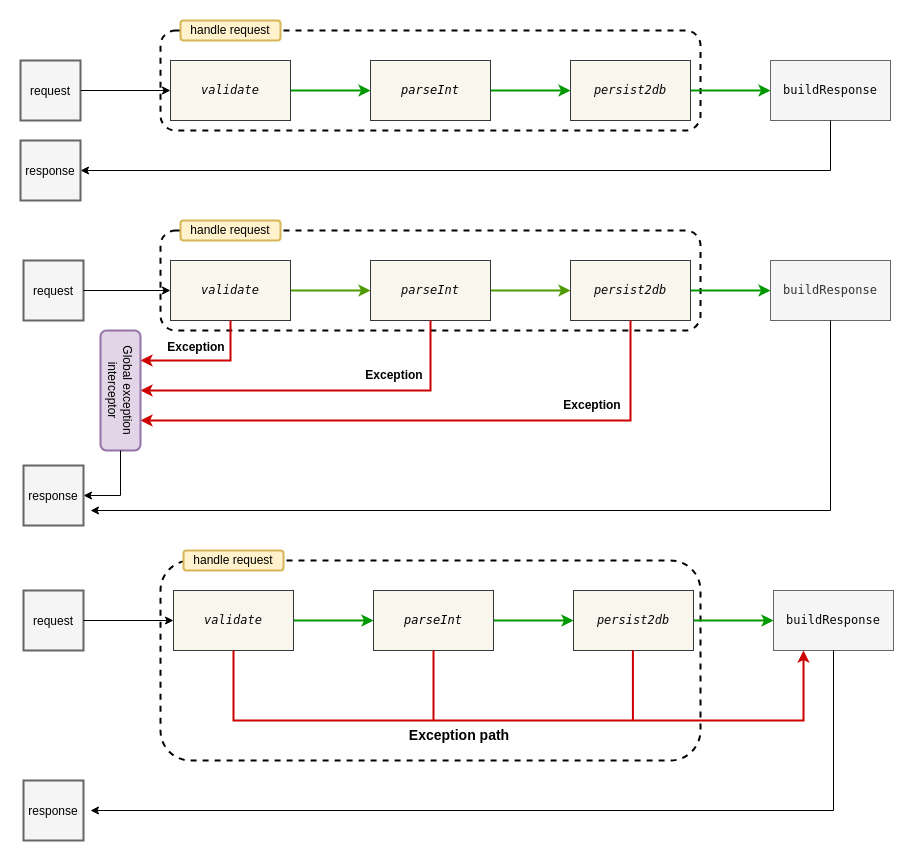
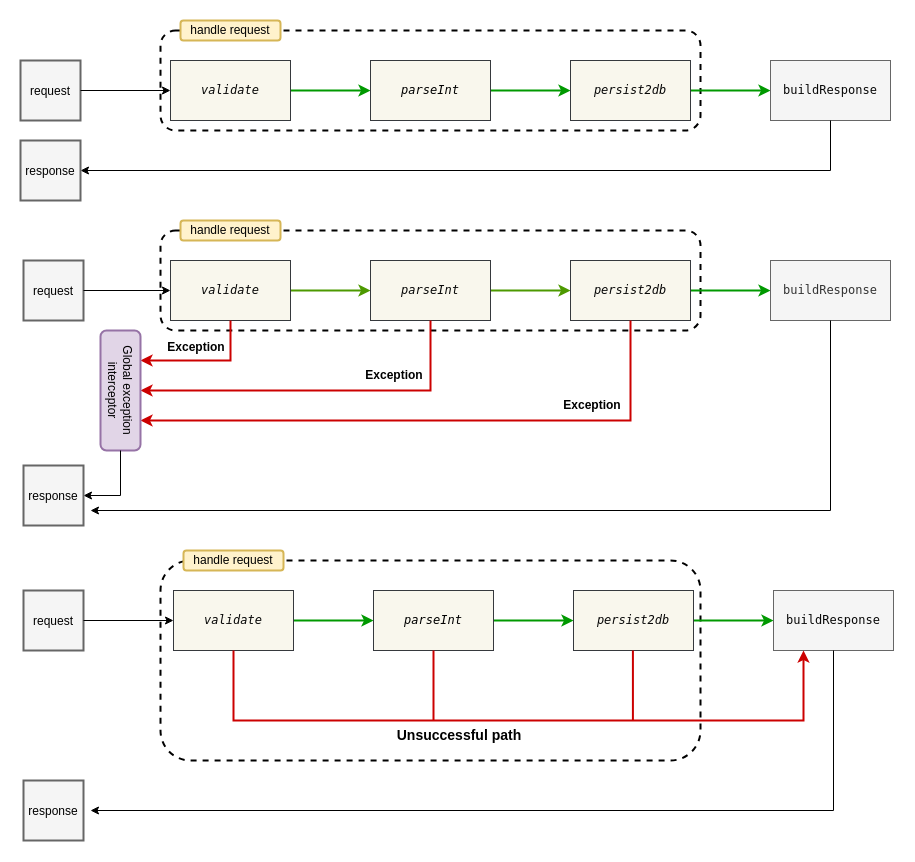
(460, 736) -> (460, 736)
